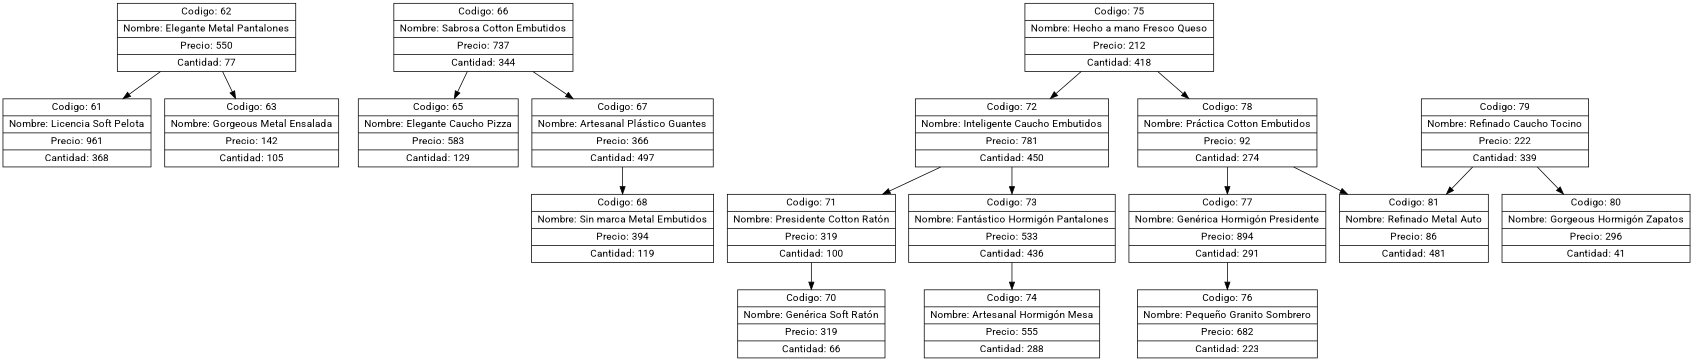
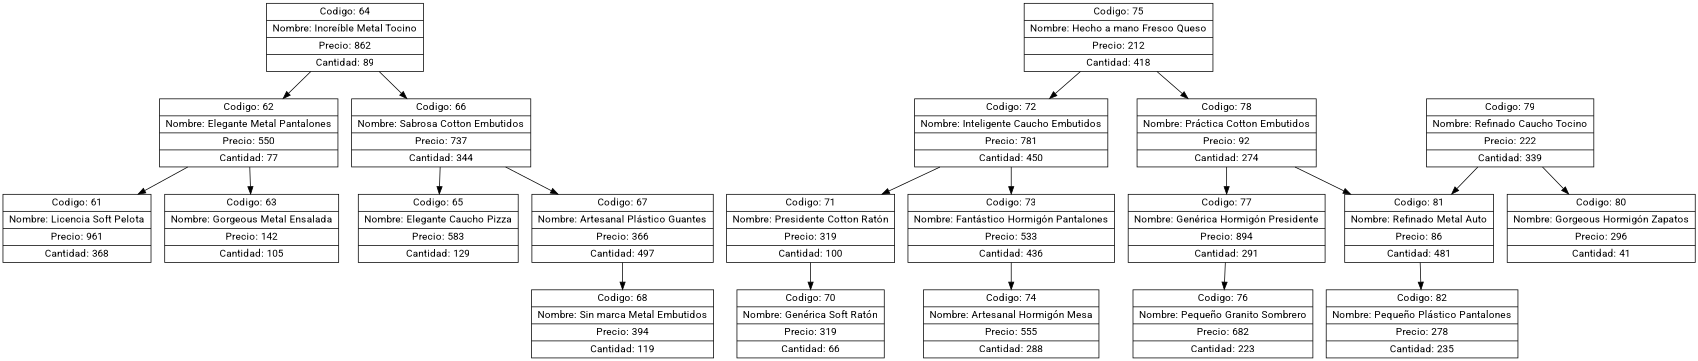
none -> (345, 37)
none -> (1422, 324)
